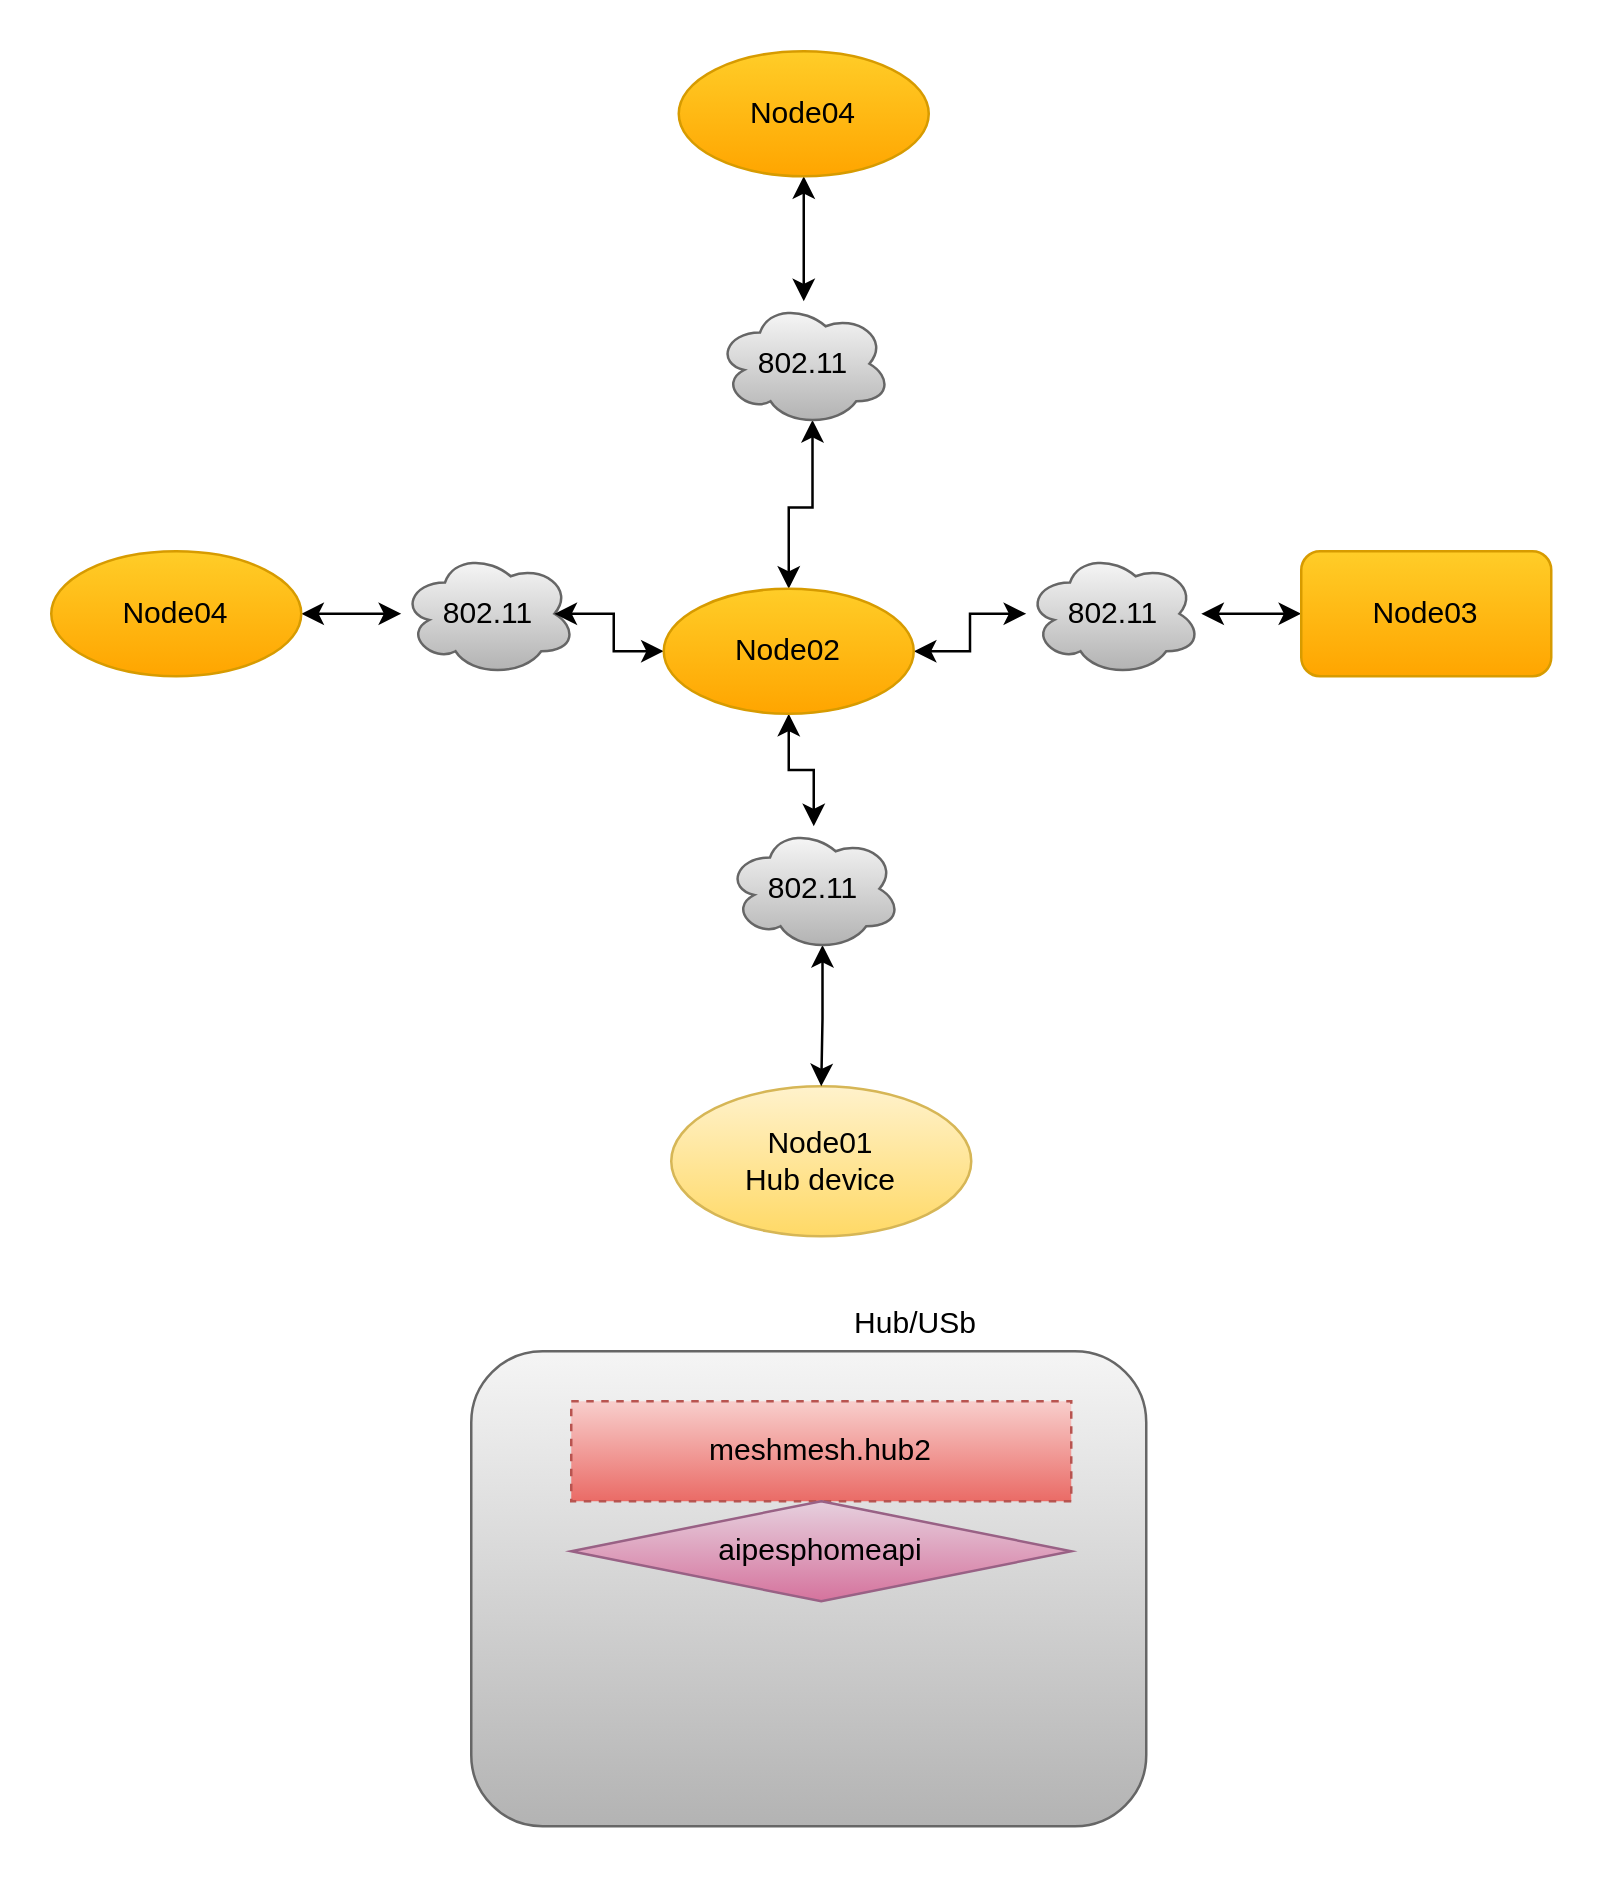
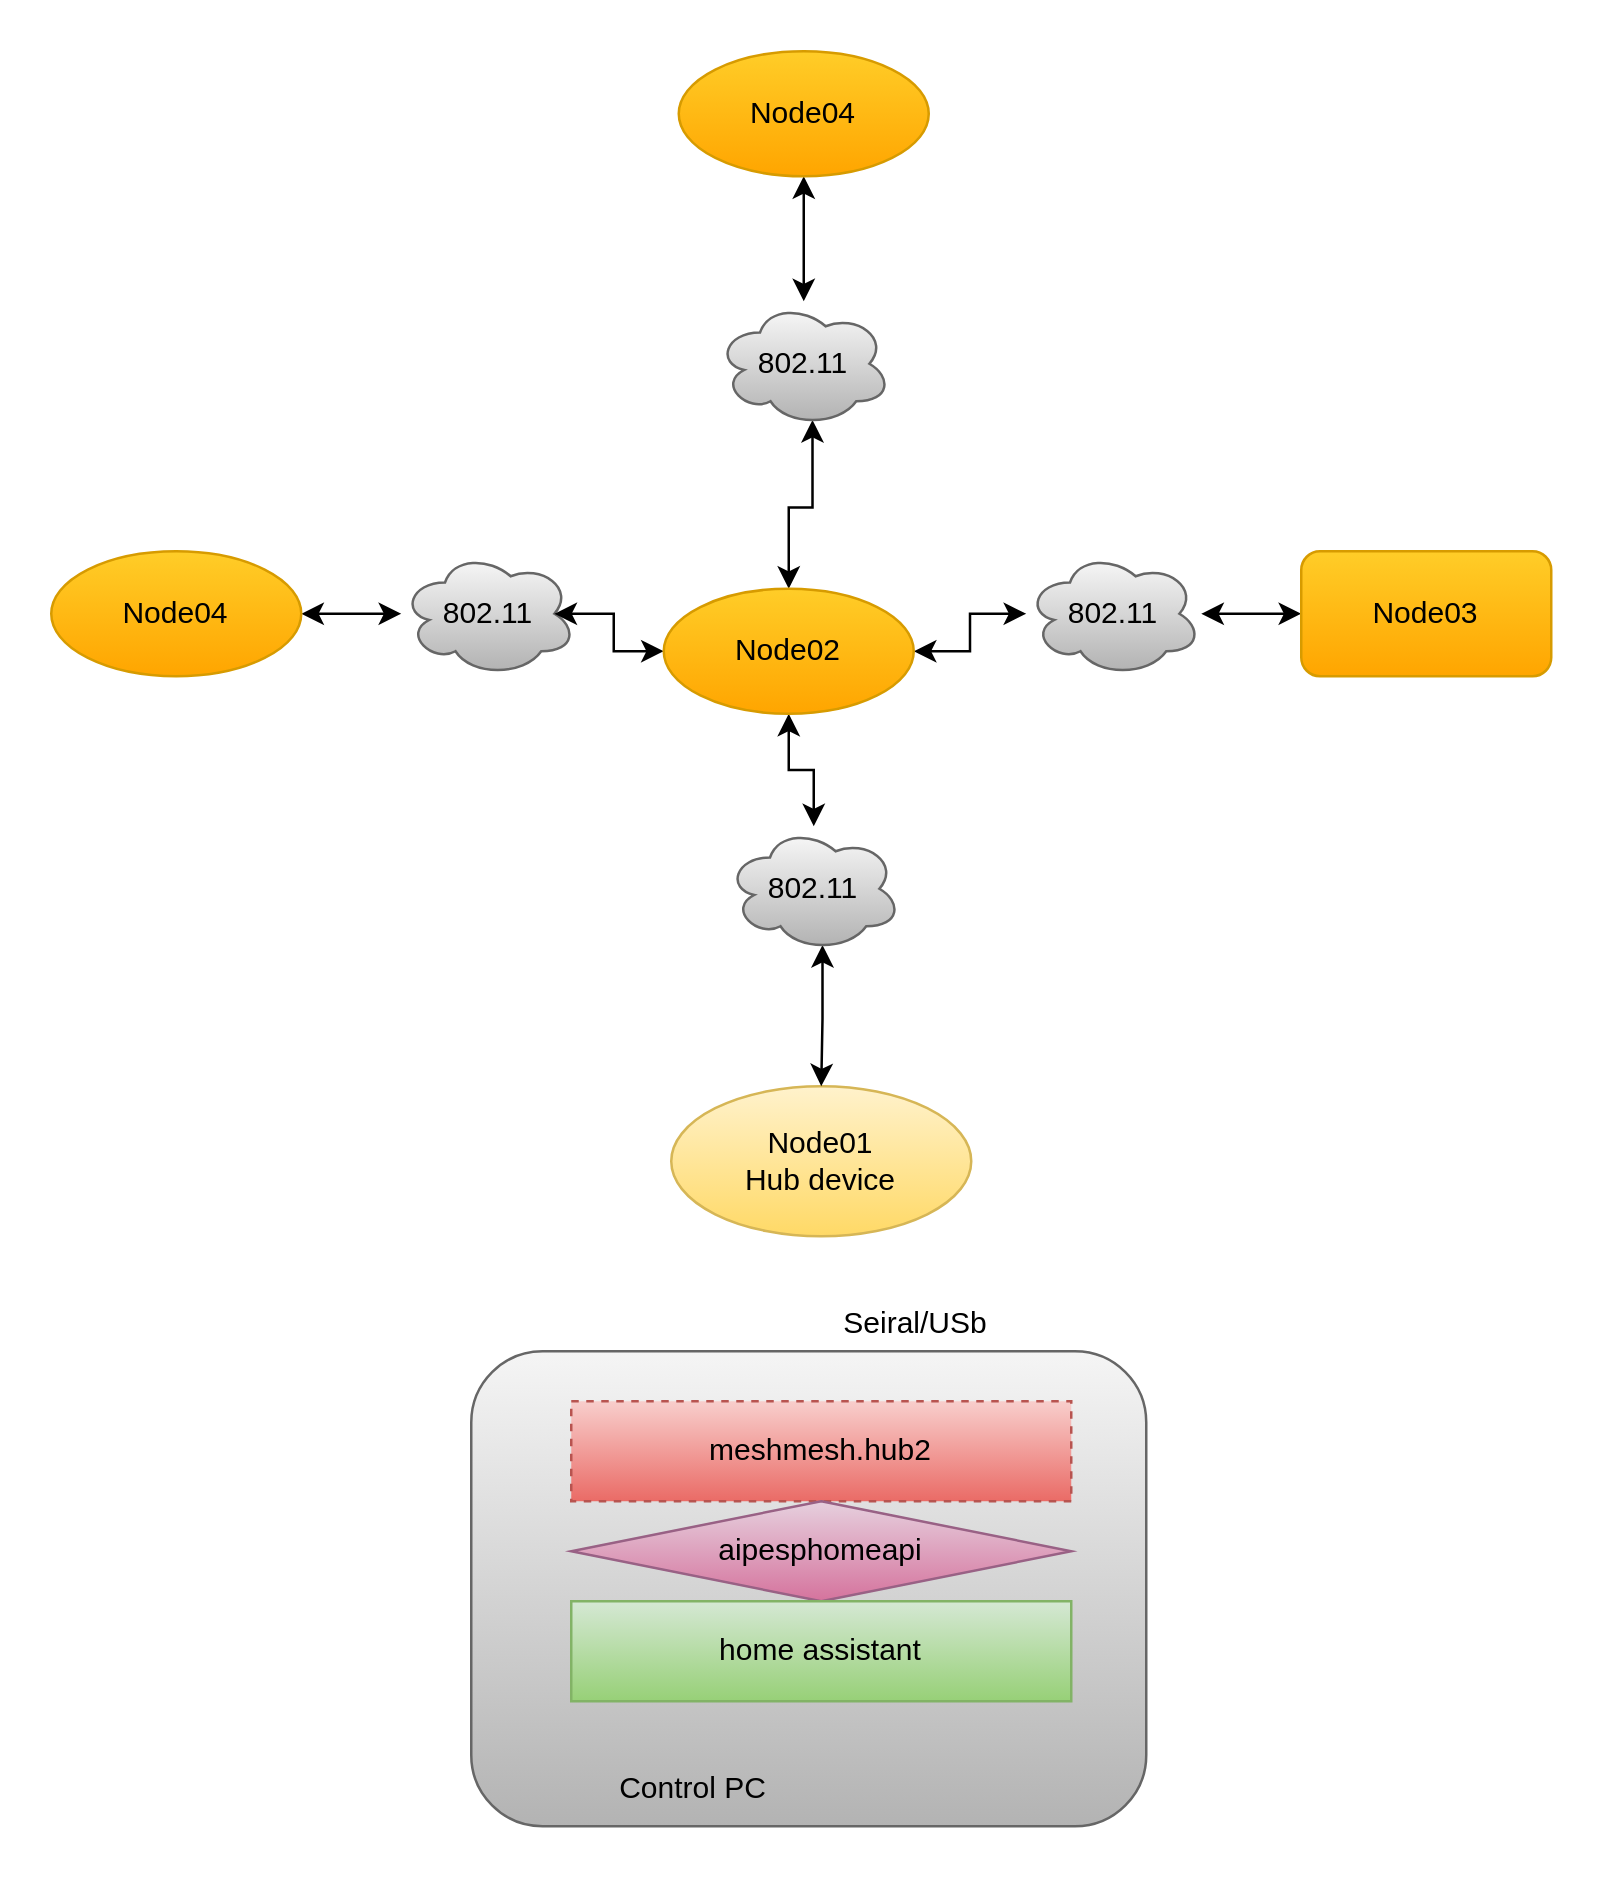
(916, 1324) -> (916, 1324)
none -> (821, 1651)
none -> (694, 1789)
